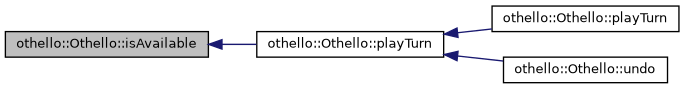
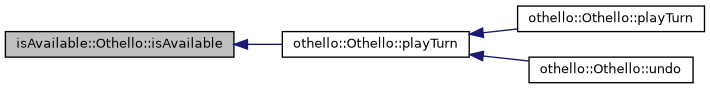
(107, 44) -> (120, 44)
